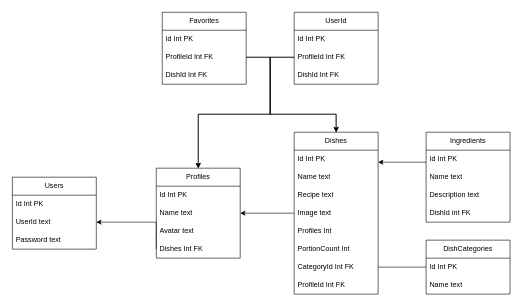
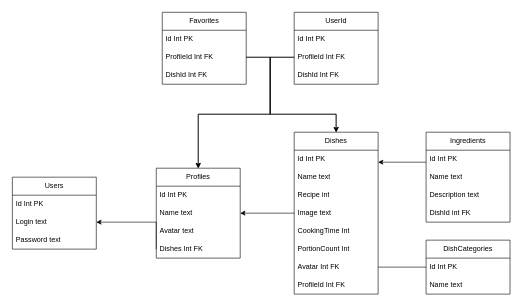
(318, 195) -> (315, 195)
(37, 222) -> (34, 222)
(319, 231) -> (325, 231)
(330, 267) -> (322, 267)
